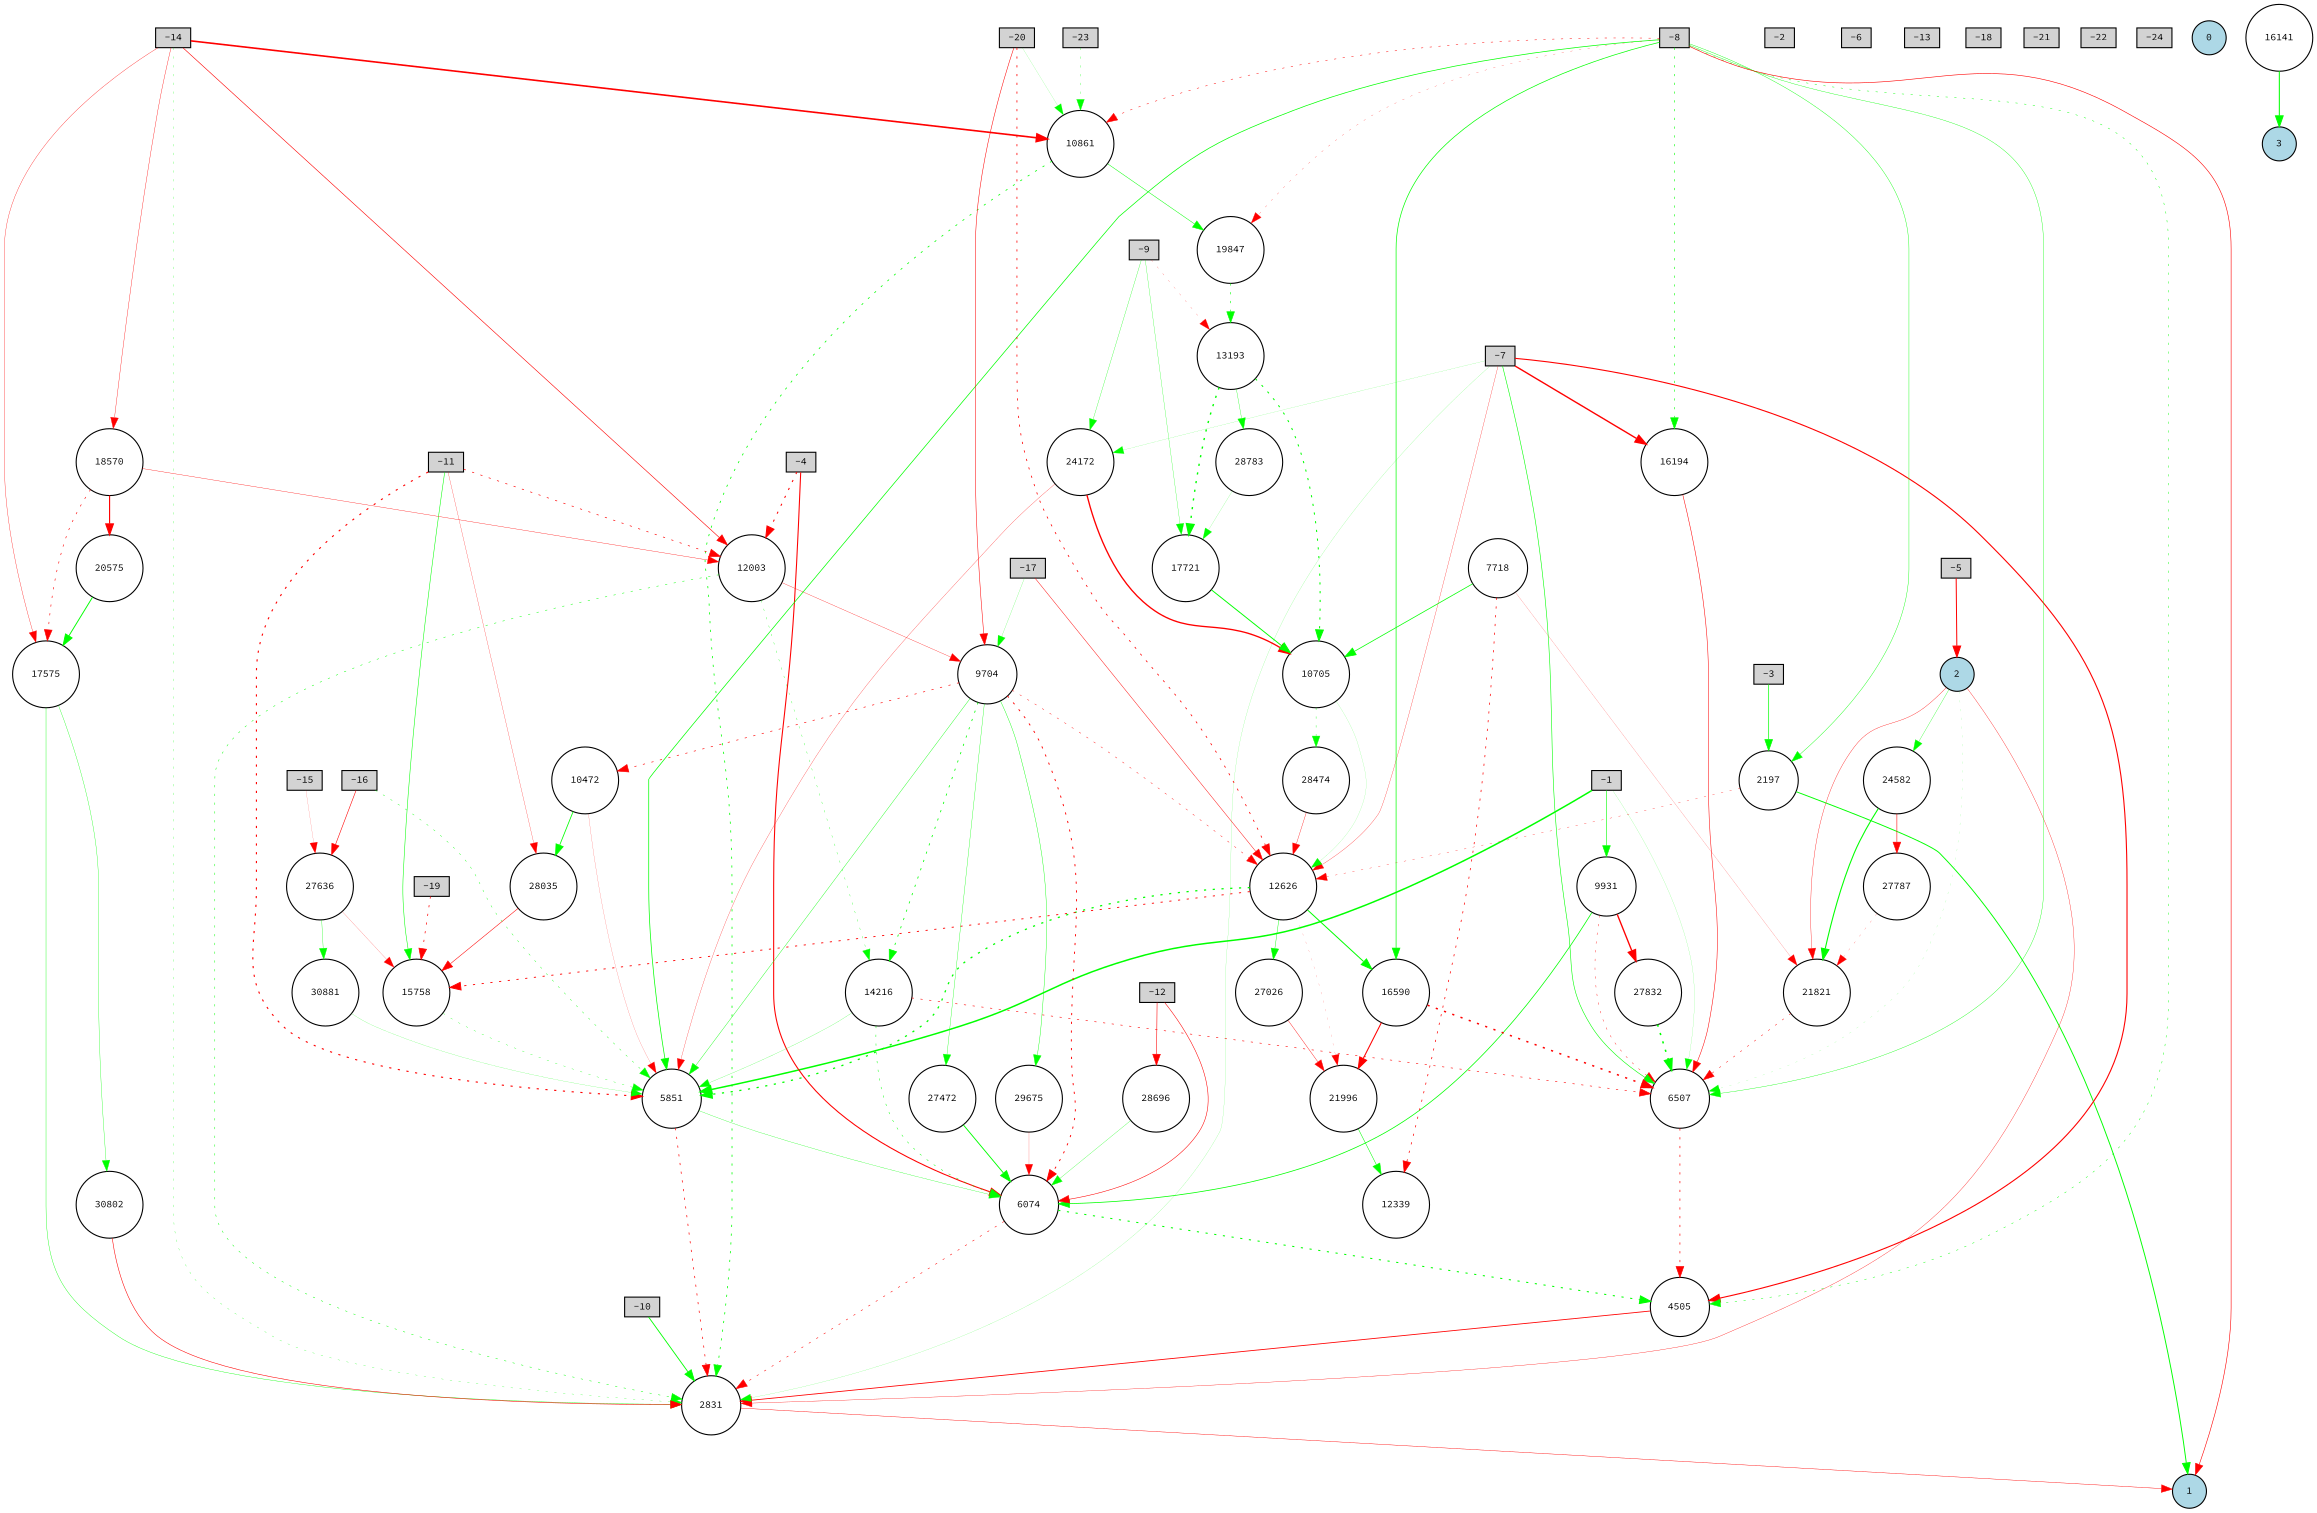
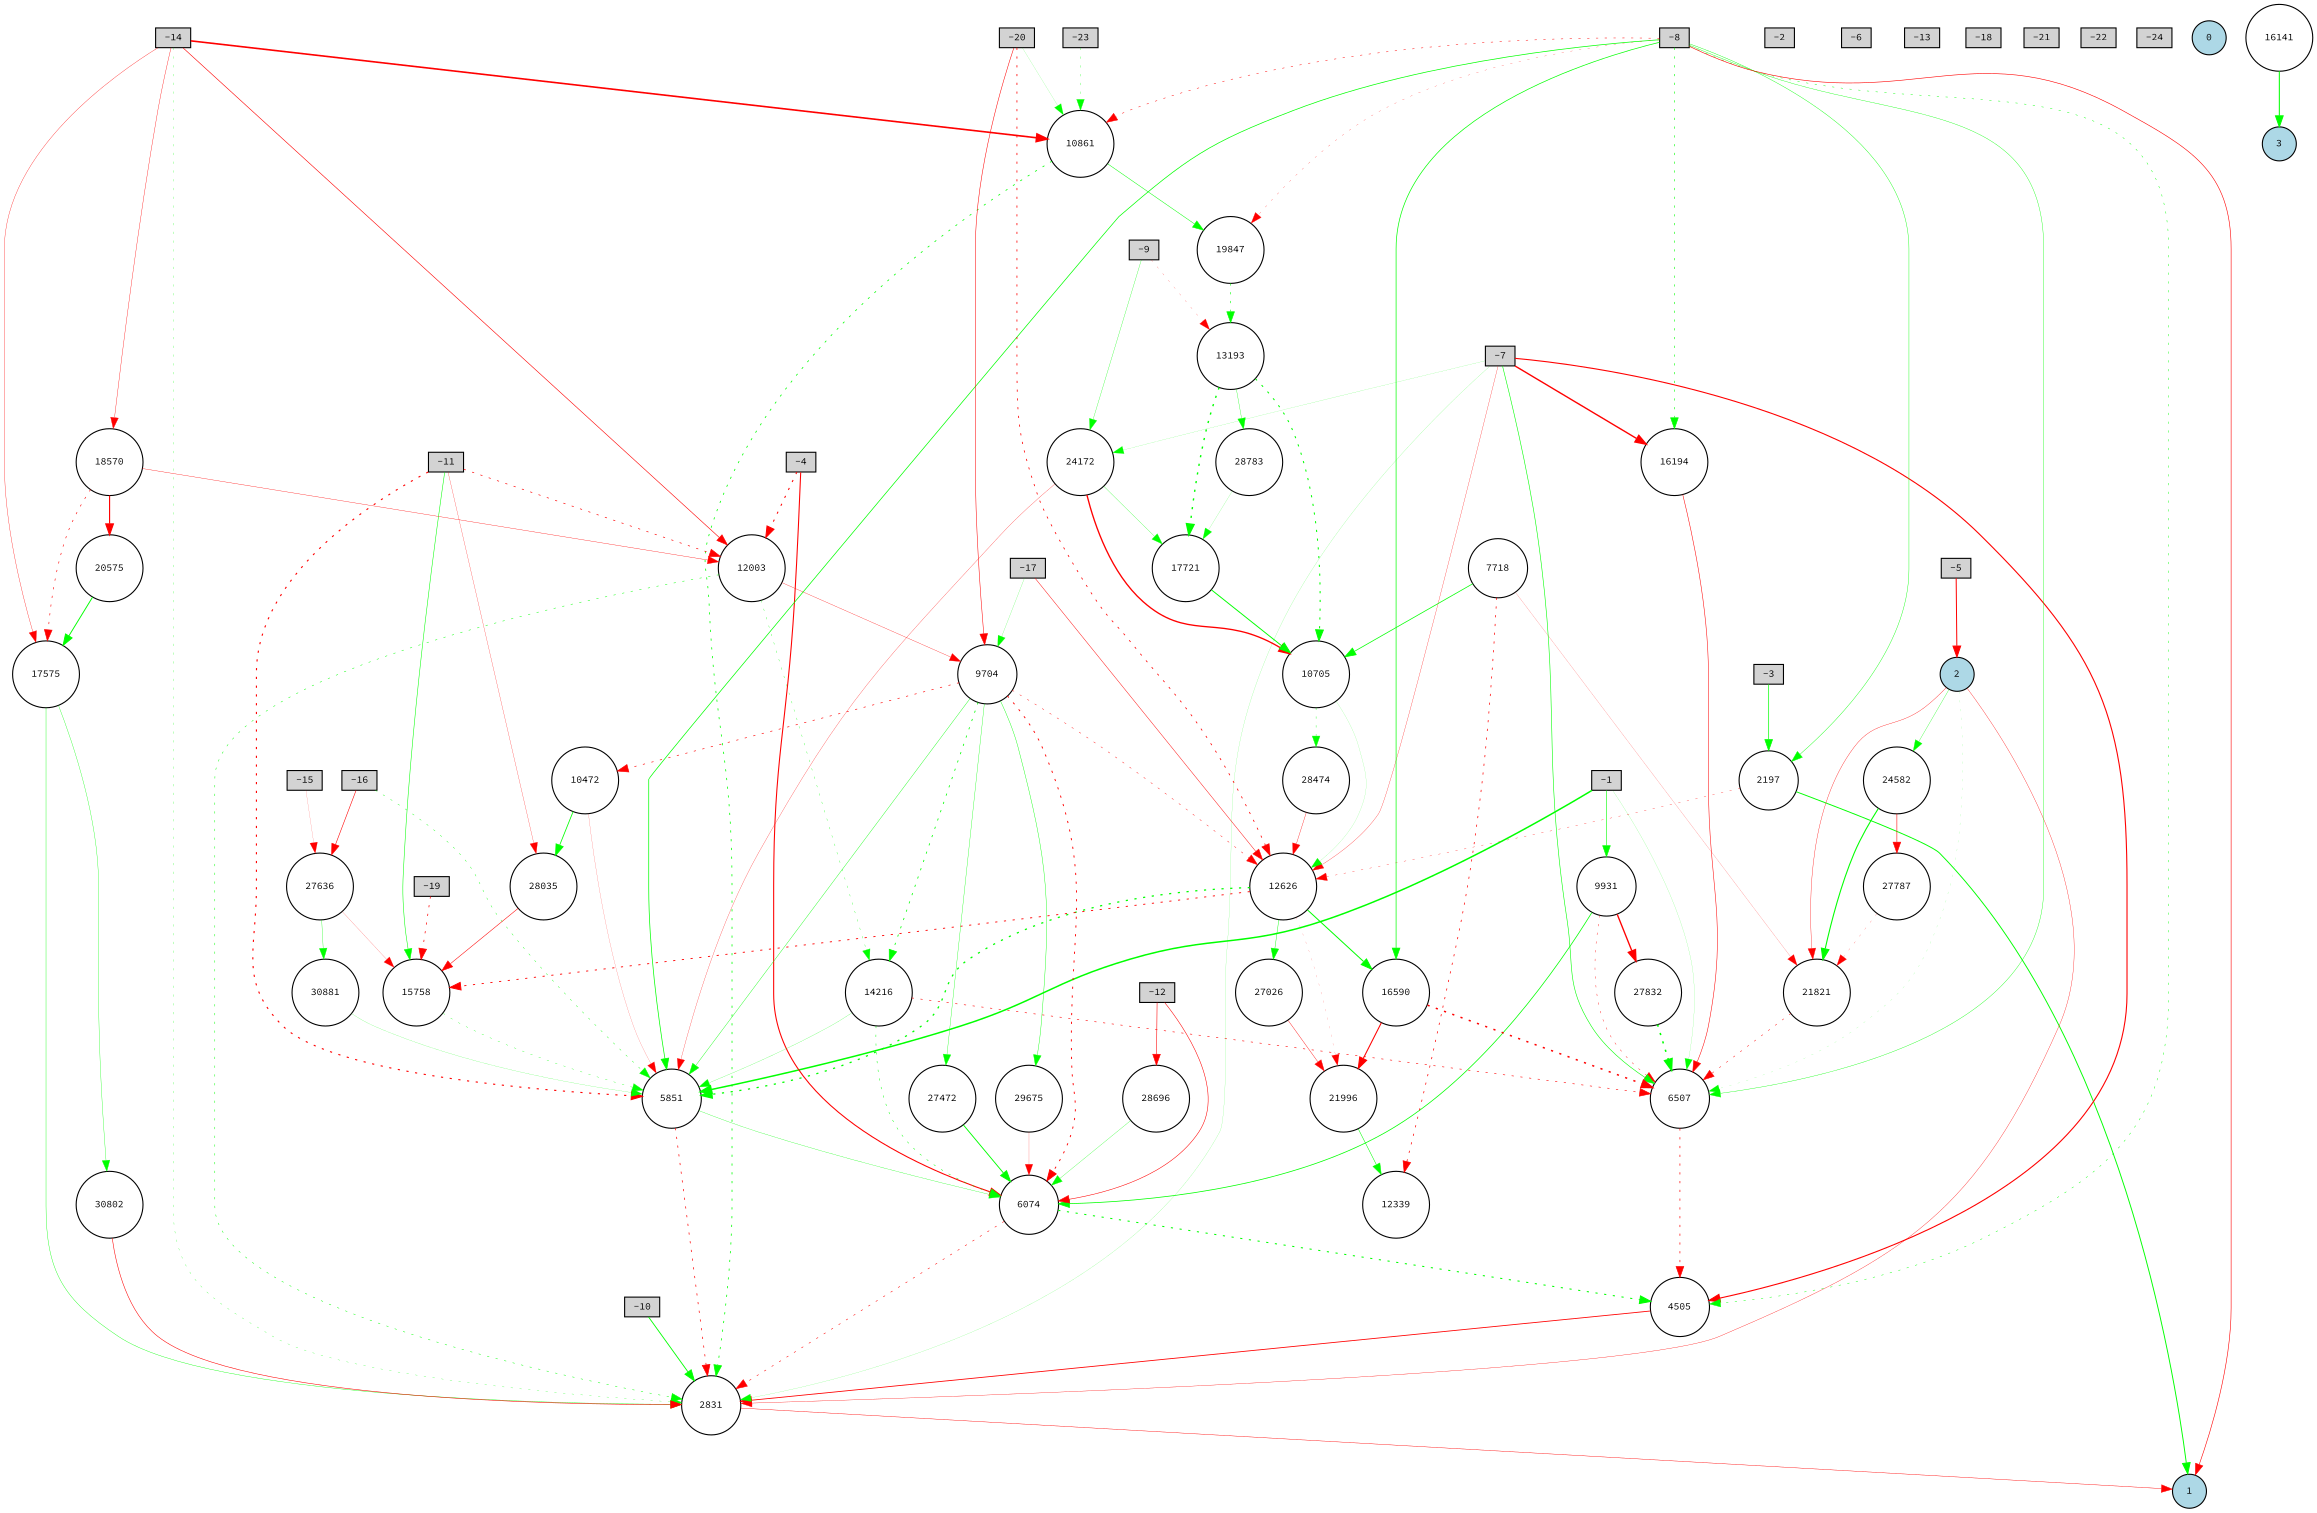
(1163, 392) -> (1129, 511)
